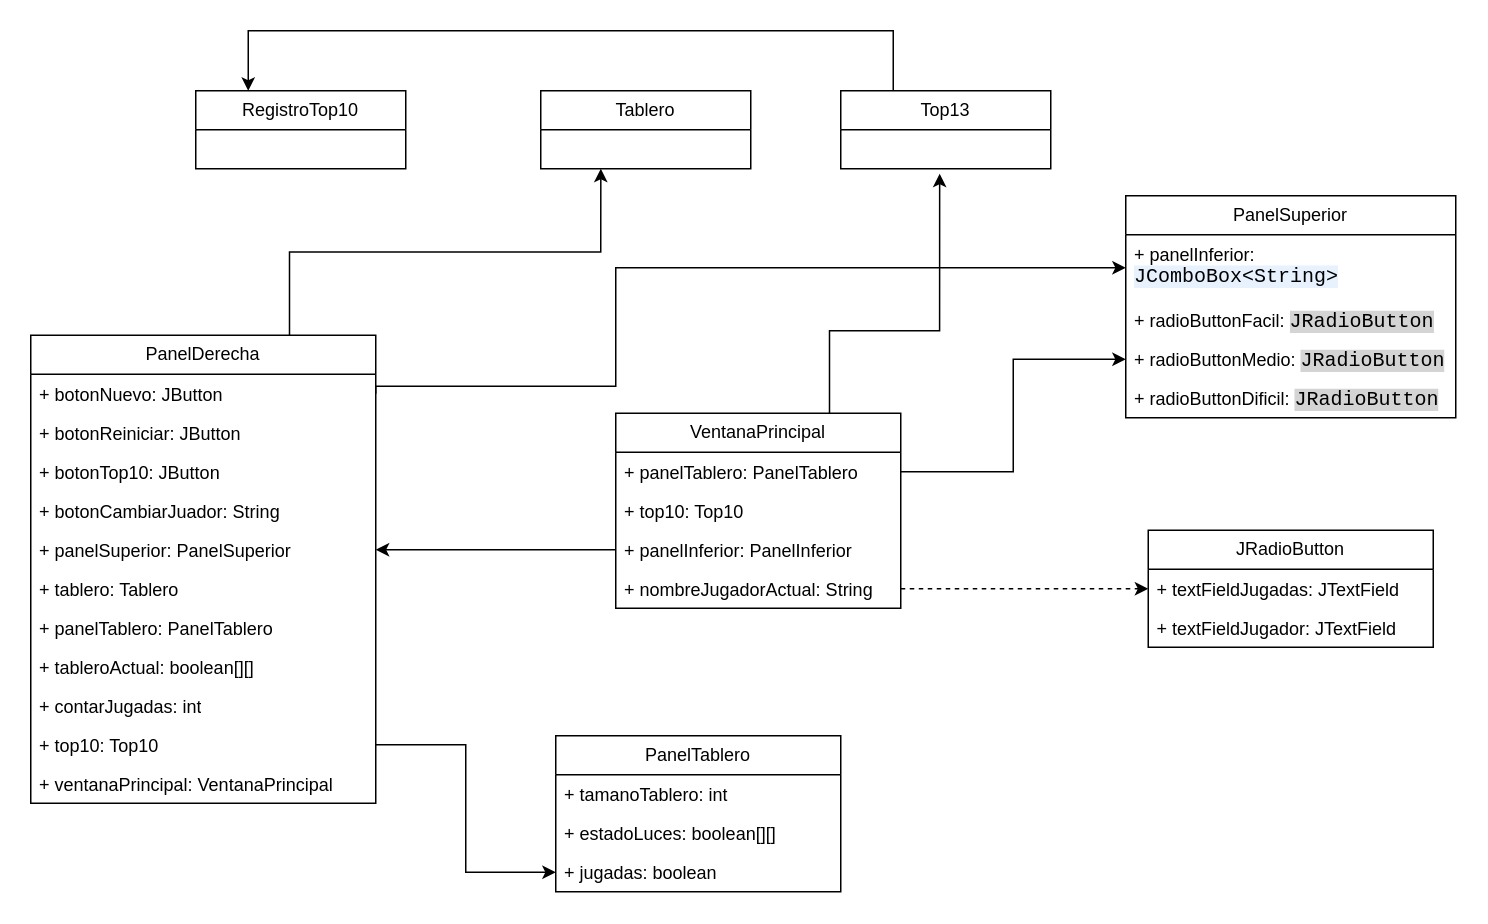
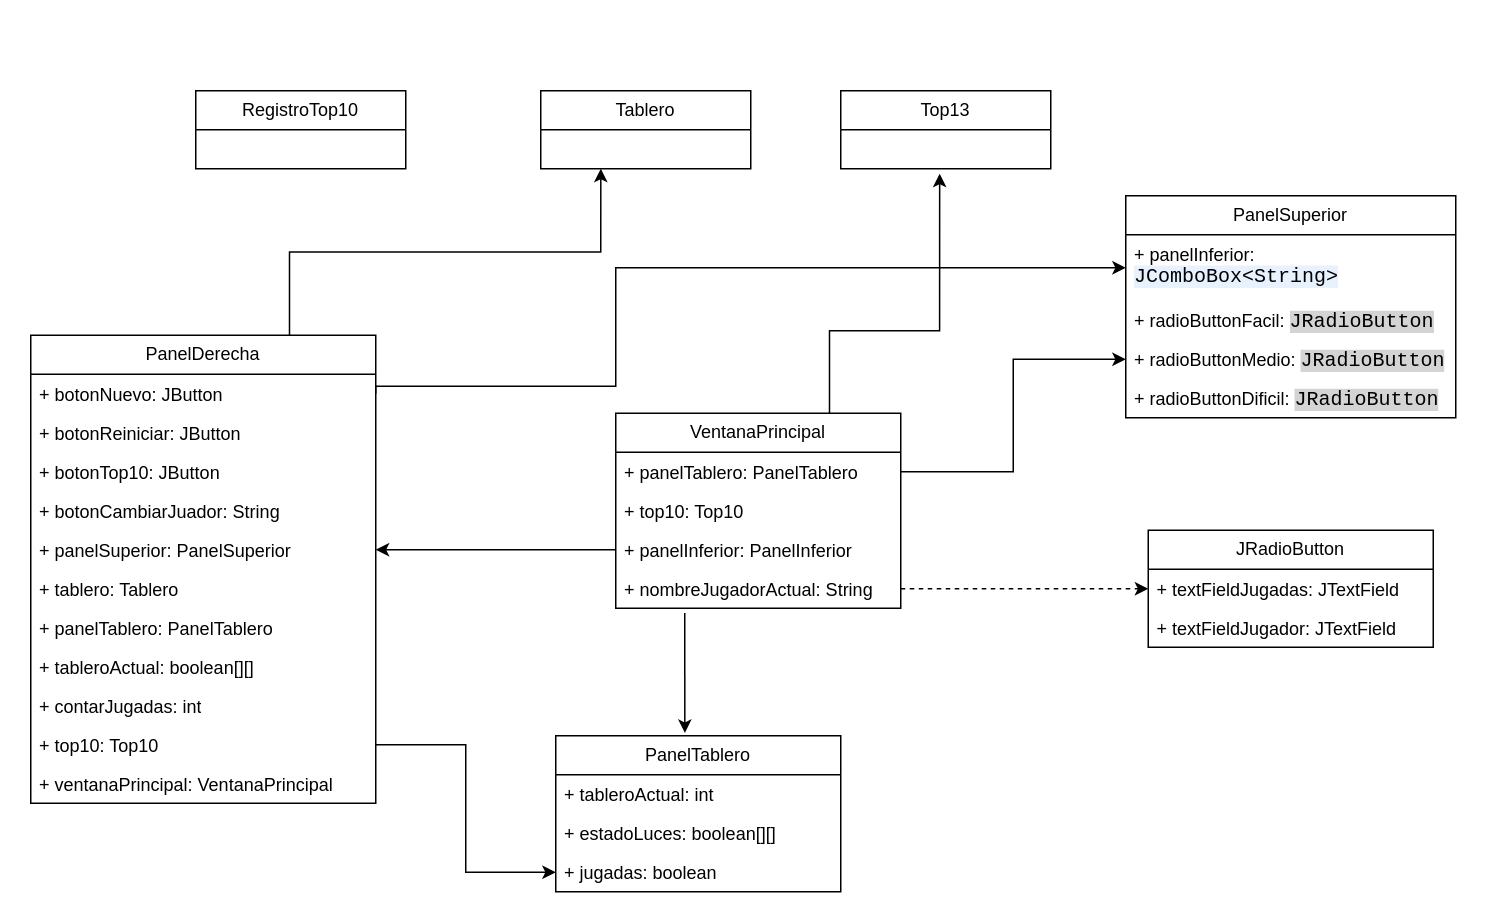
(574, 31) -> none
none -> (685, 668)
(654, 796) -> (652, 796)
